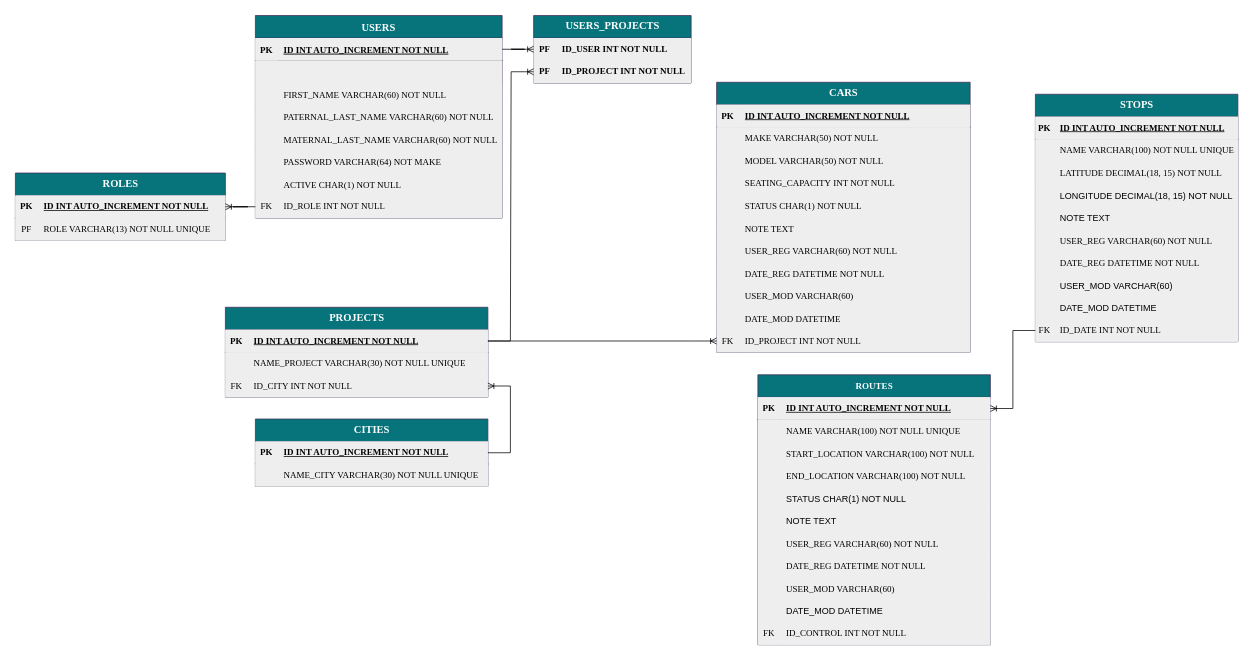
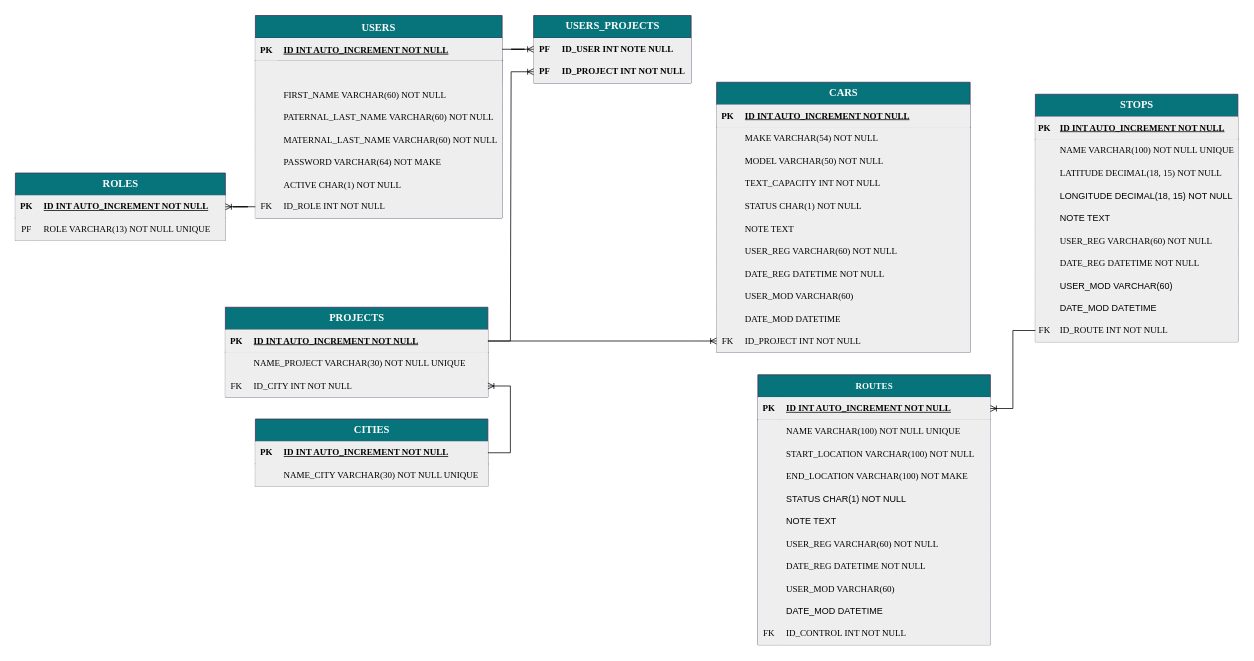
(609, 49) -> (612, 49)
(805, 138) -> (805, 138)
(816, 183) -> (808, 183)
(1108, 330) -> (1111, 330)
(868, 476) -> (868, 476)
